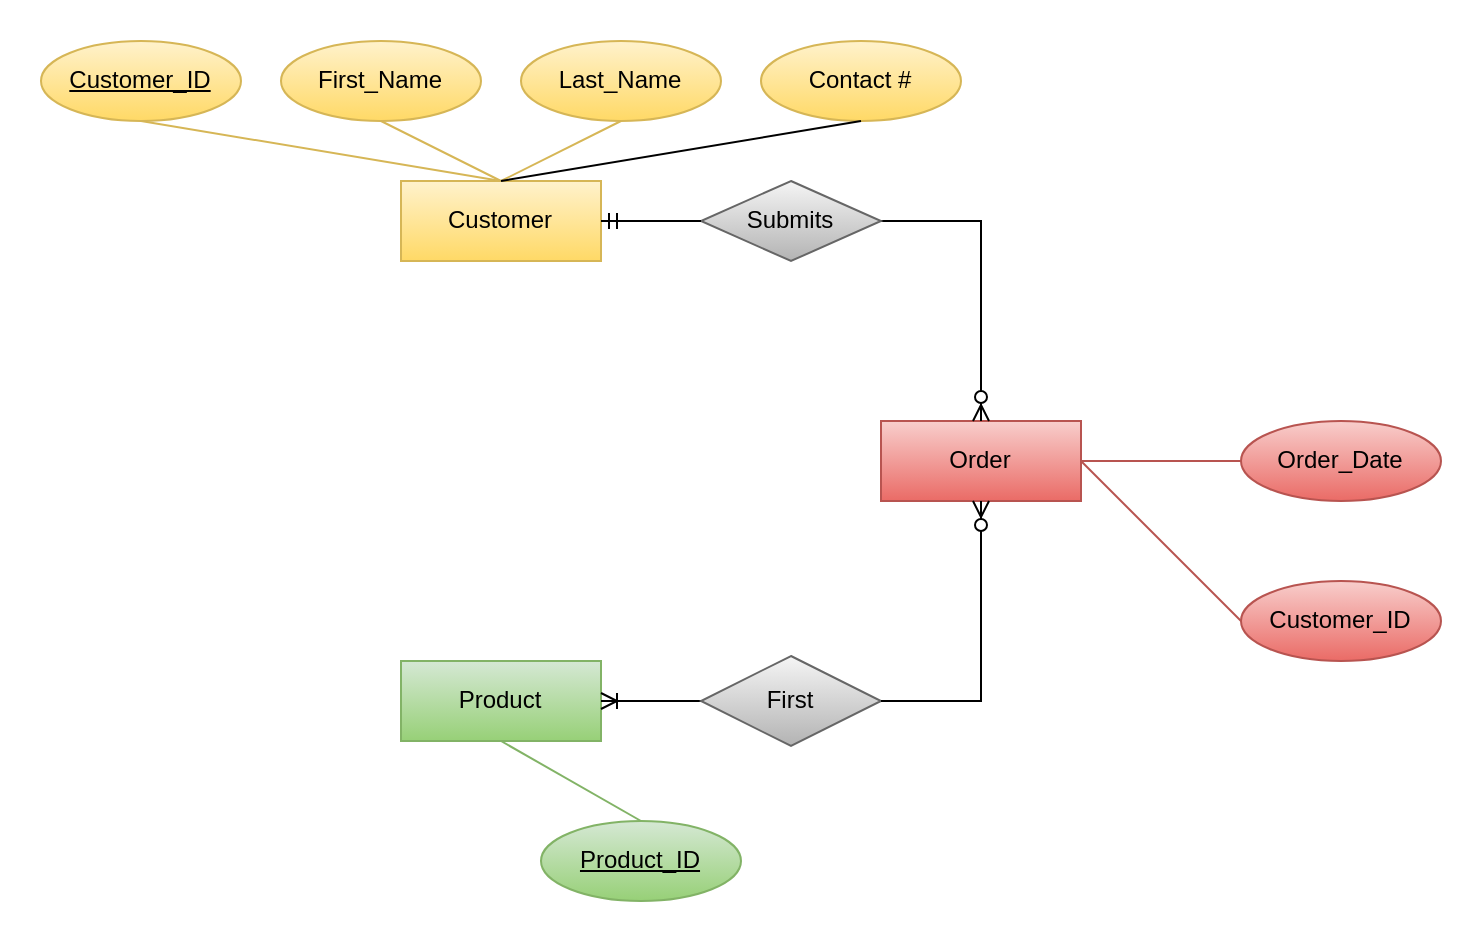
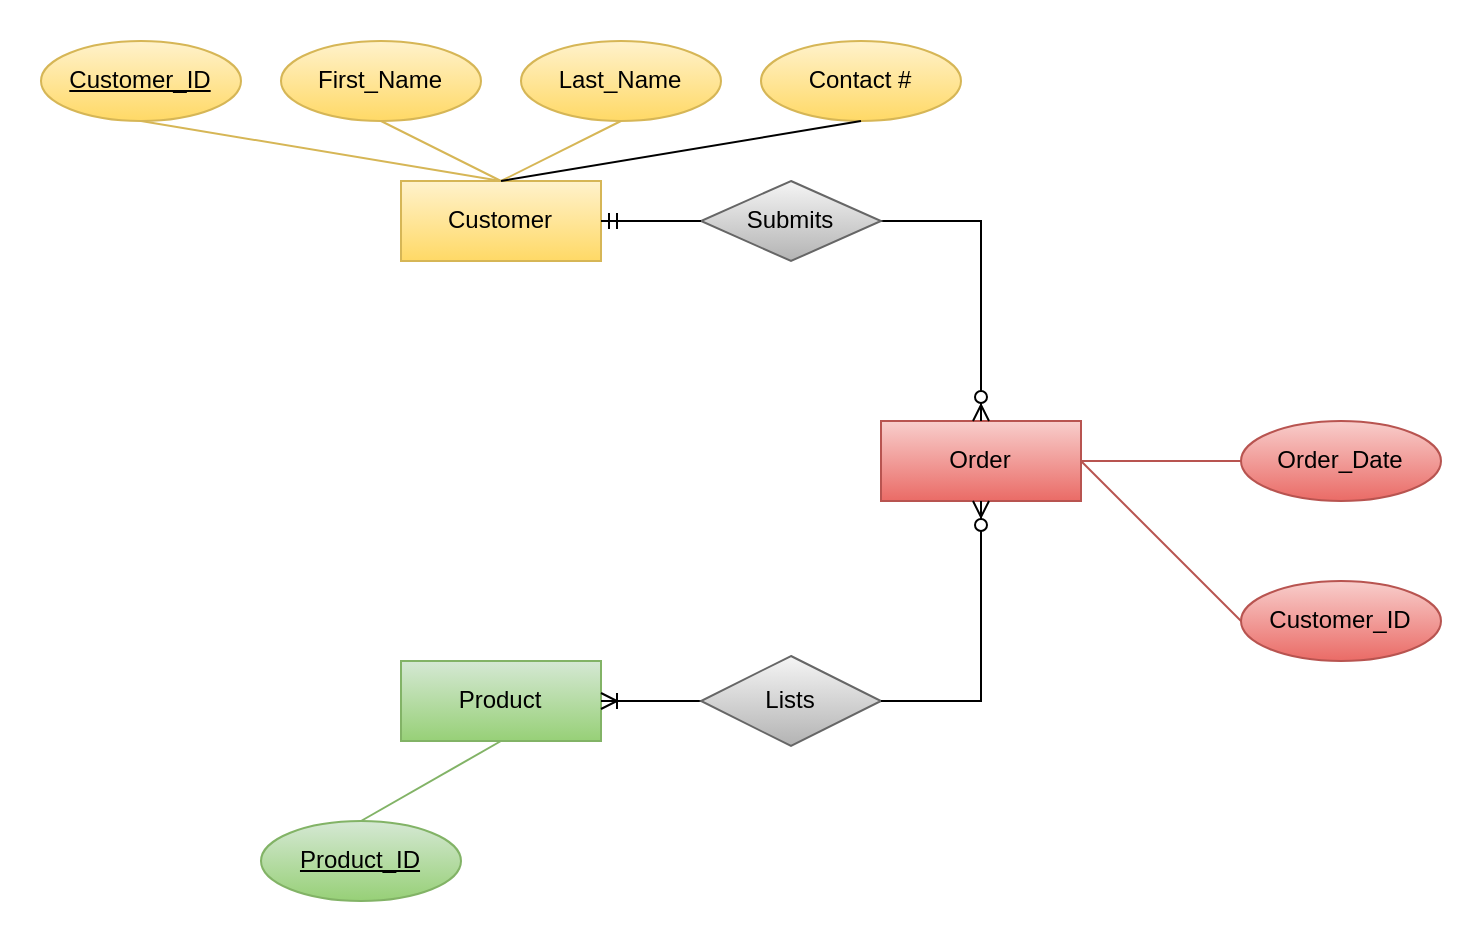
(791, 701) -> (791, 701)
(641, 861) -> (361, 861)
